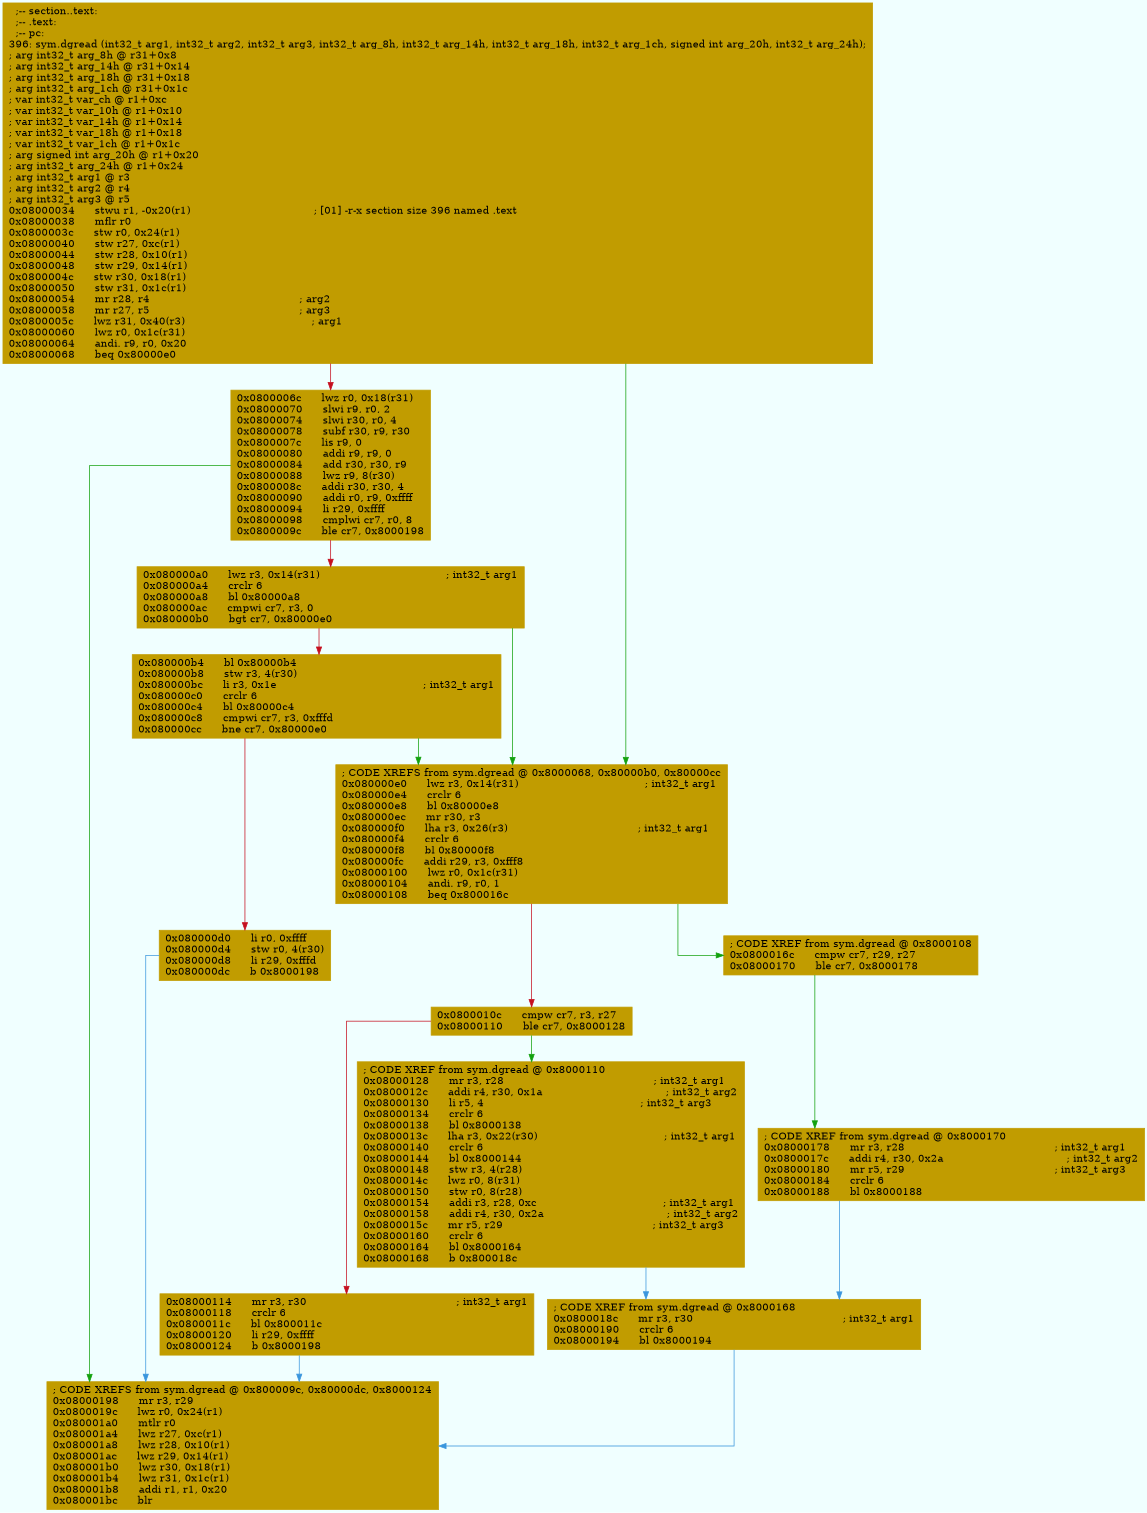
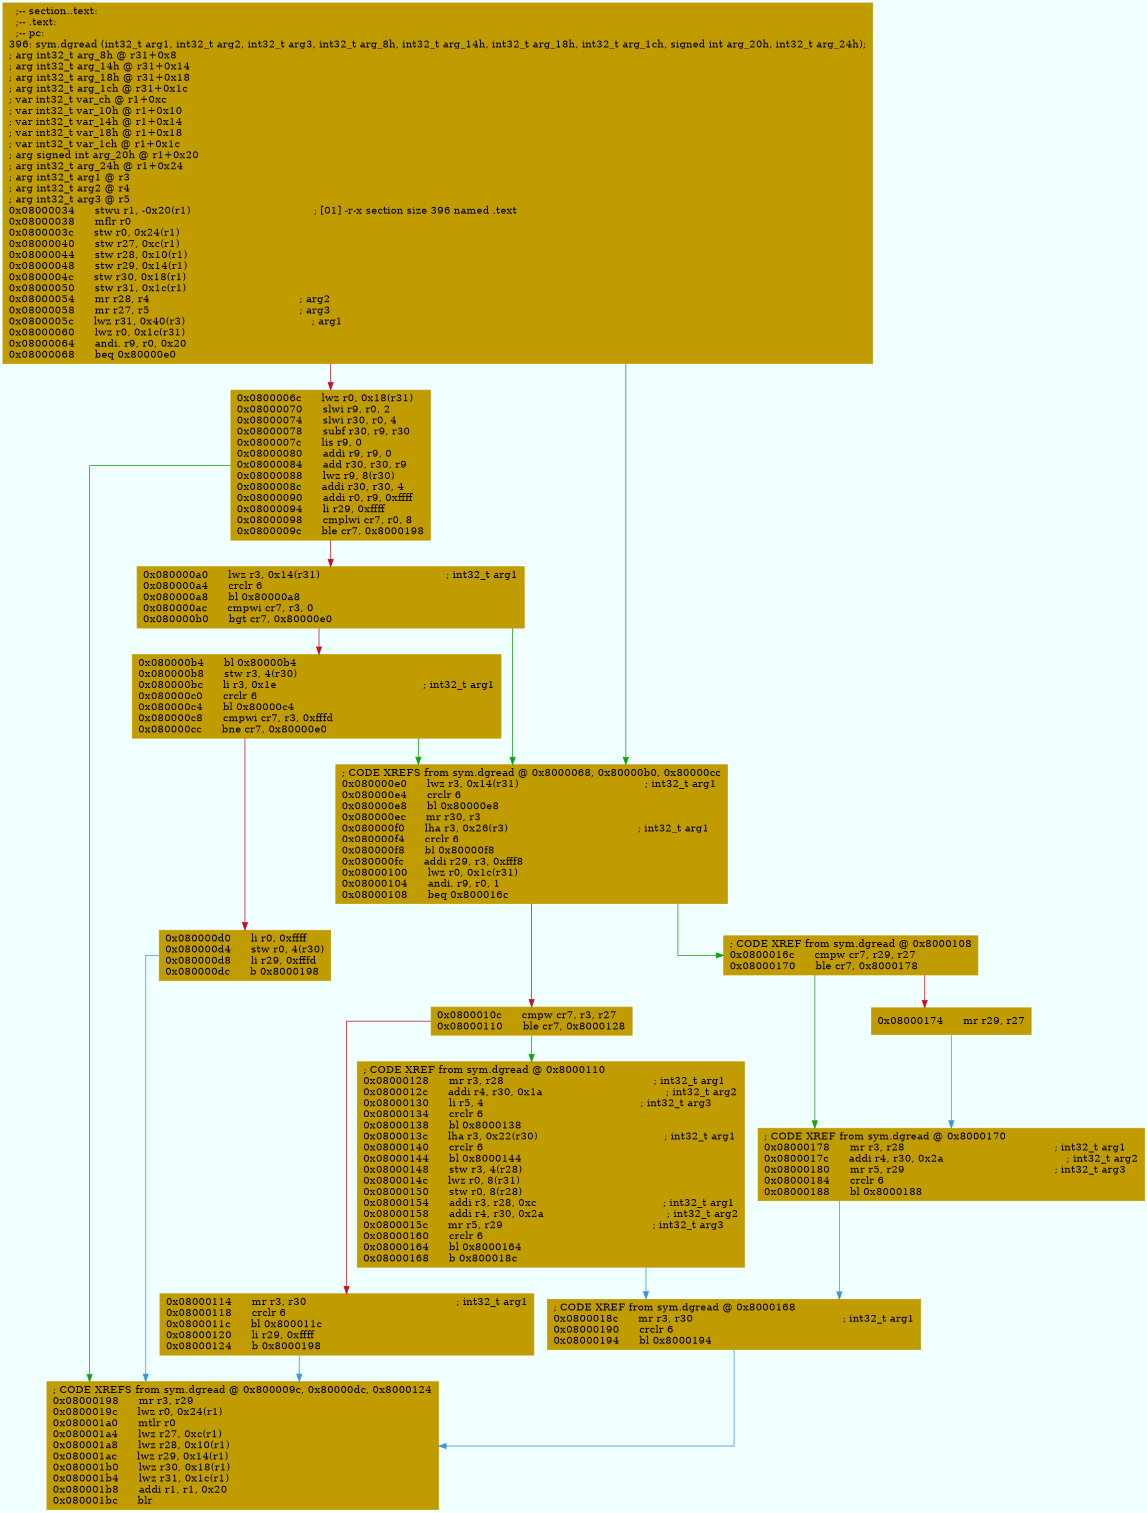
none -> (951, 1021)
